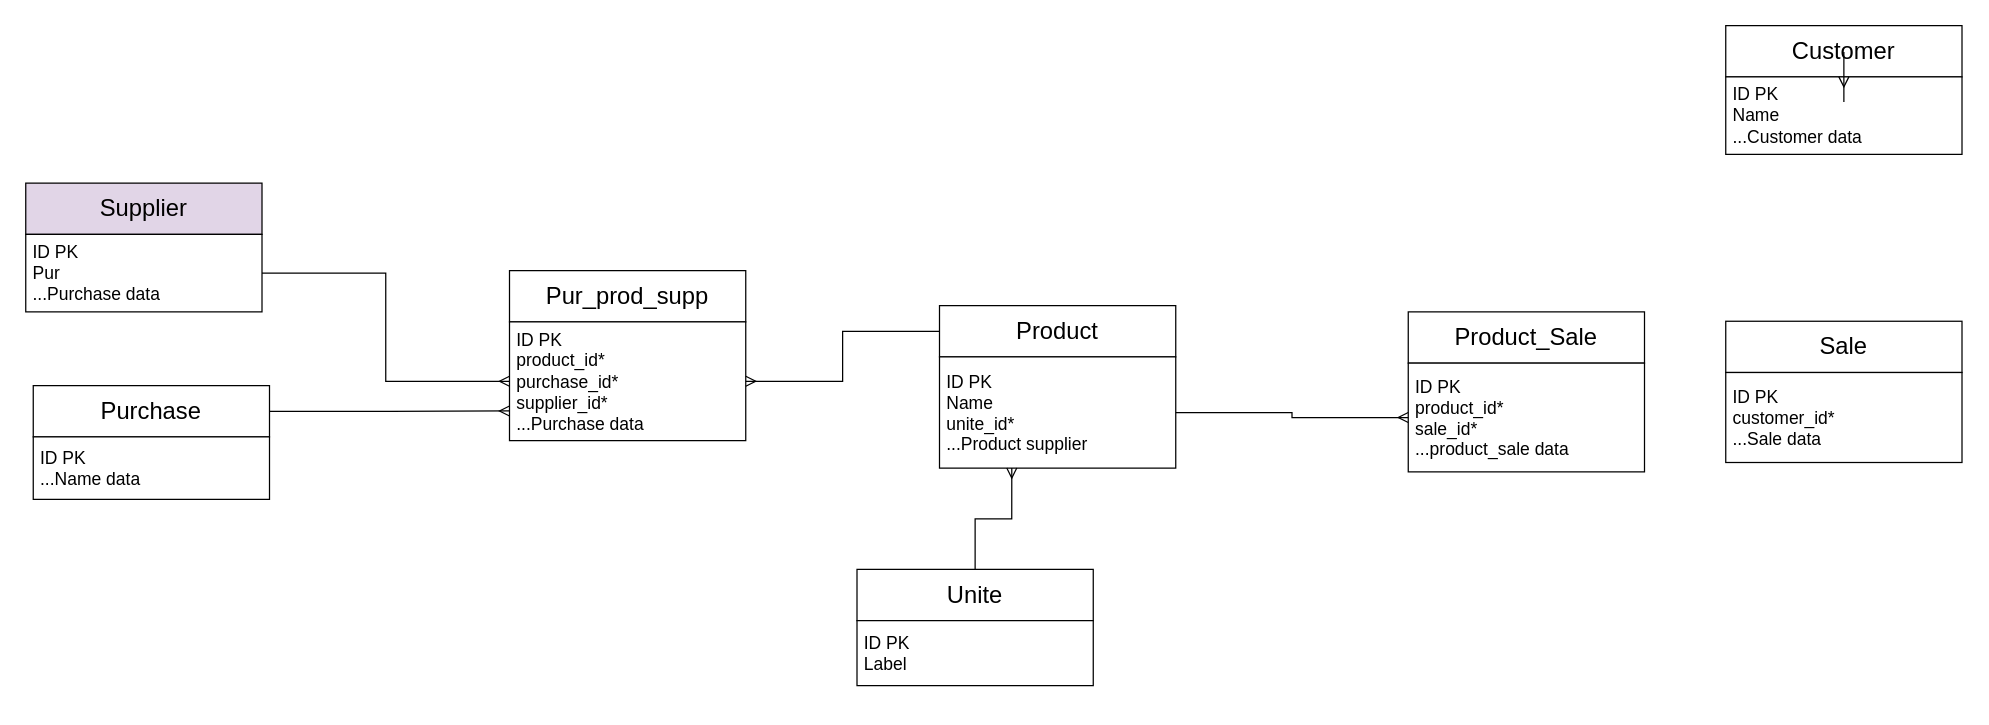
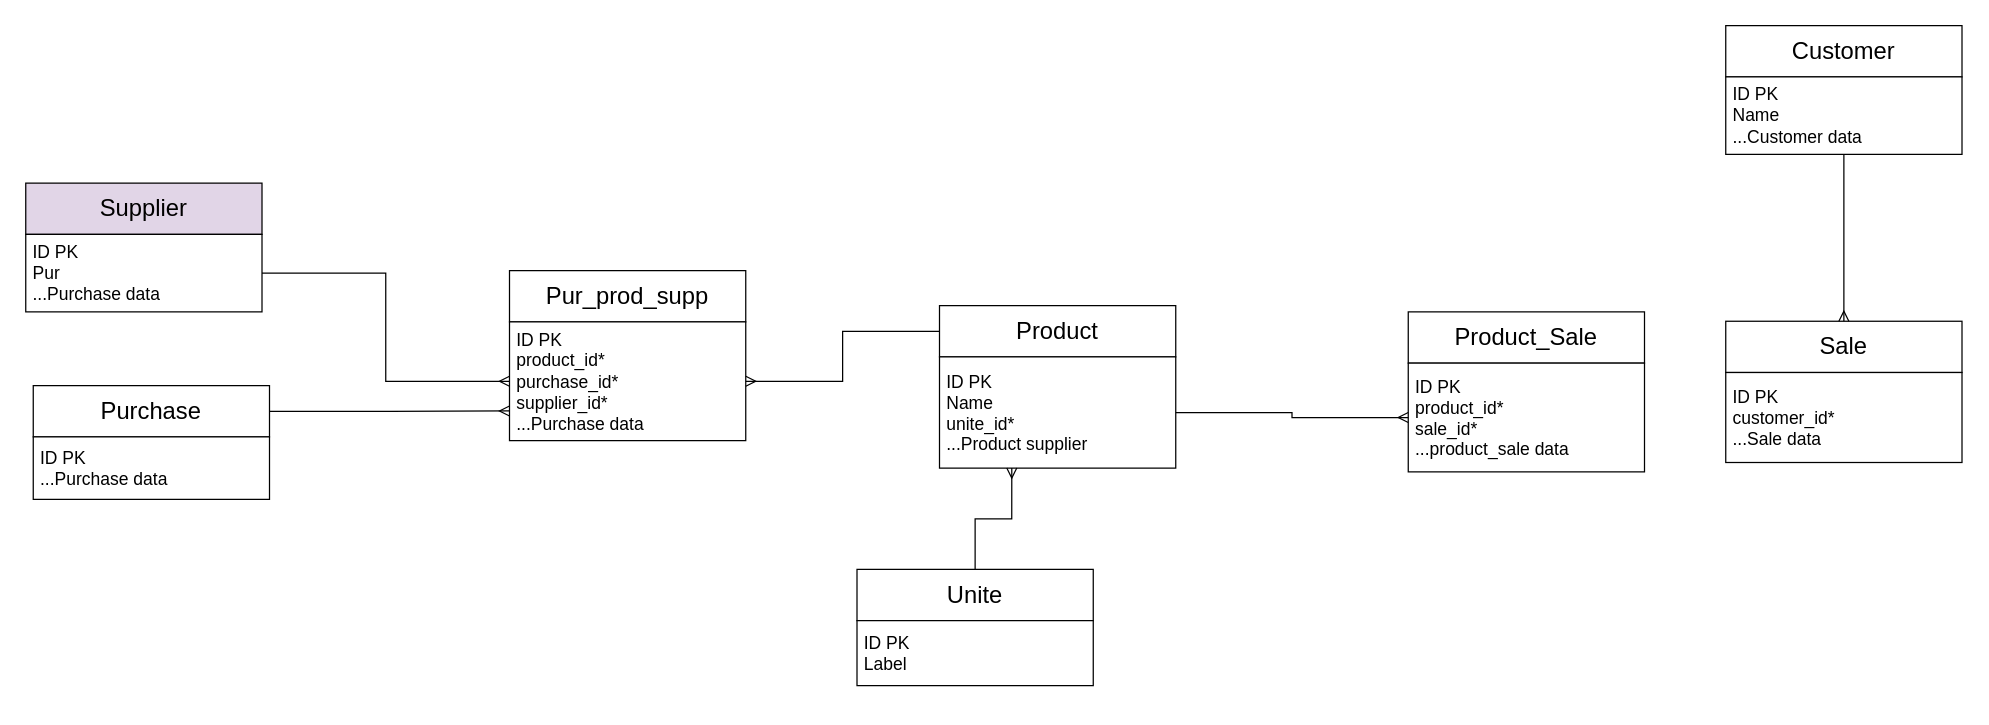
(1844, 77) -> (1844, 238)
(78, 468) -> (95, 468)
